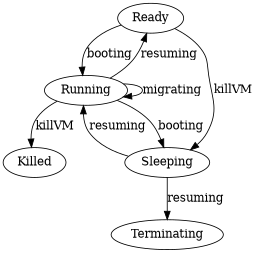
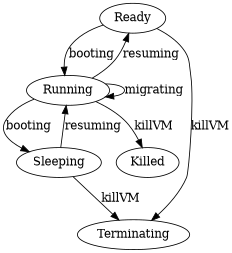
(210, 82) -> (192, 119)
(195, 199) -> (120, 199)
